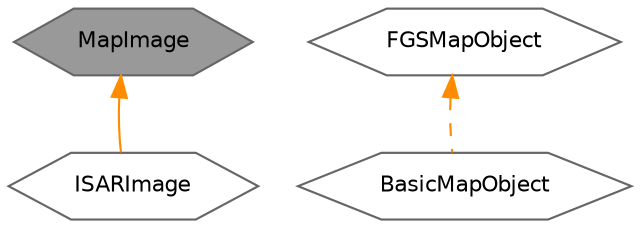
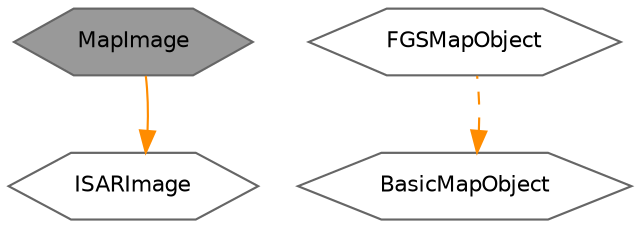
(119, 125) -> (148, 103)
(450, 125) -> (479, 103)
